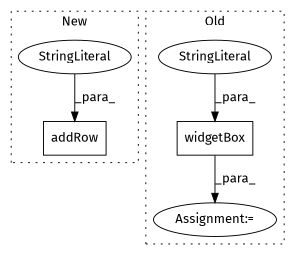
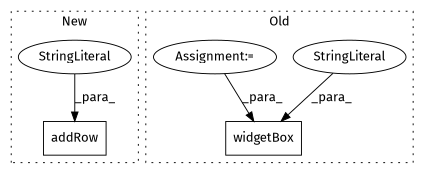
(215, 174) -> (237, 94)
